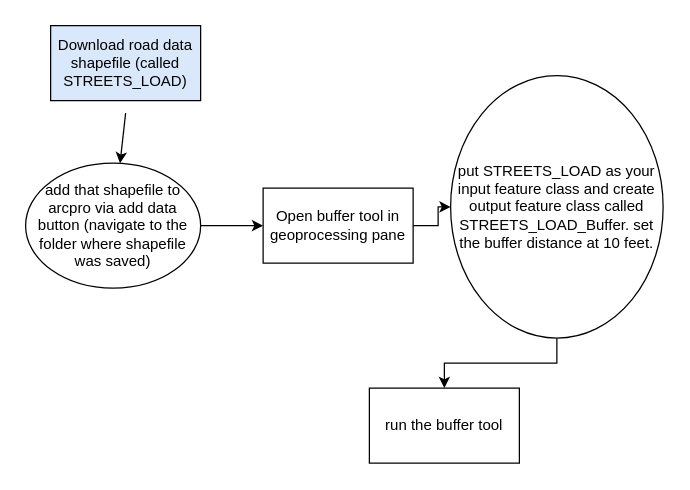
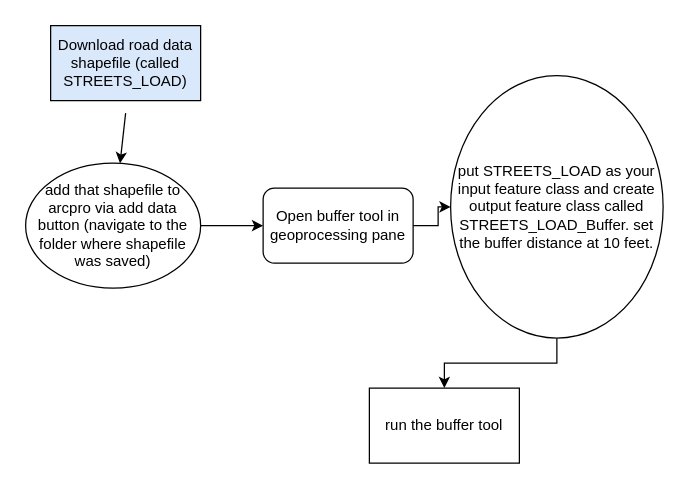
(338, 226) -> (338, 226)
